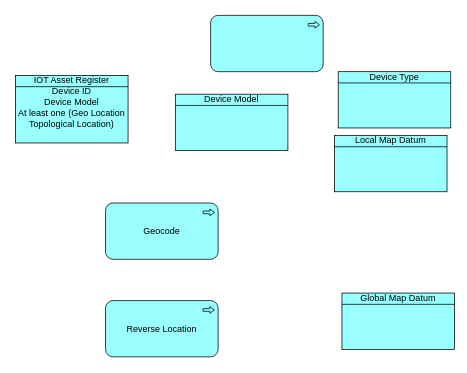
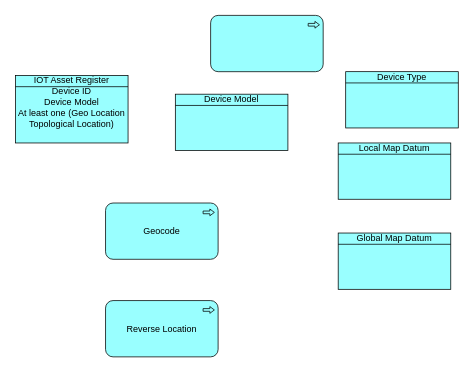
(394, 100) -> (402, 100)
(390, 164) -> (394, 171)
(398, 321) -> (394, 261)
